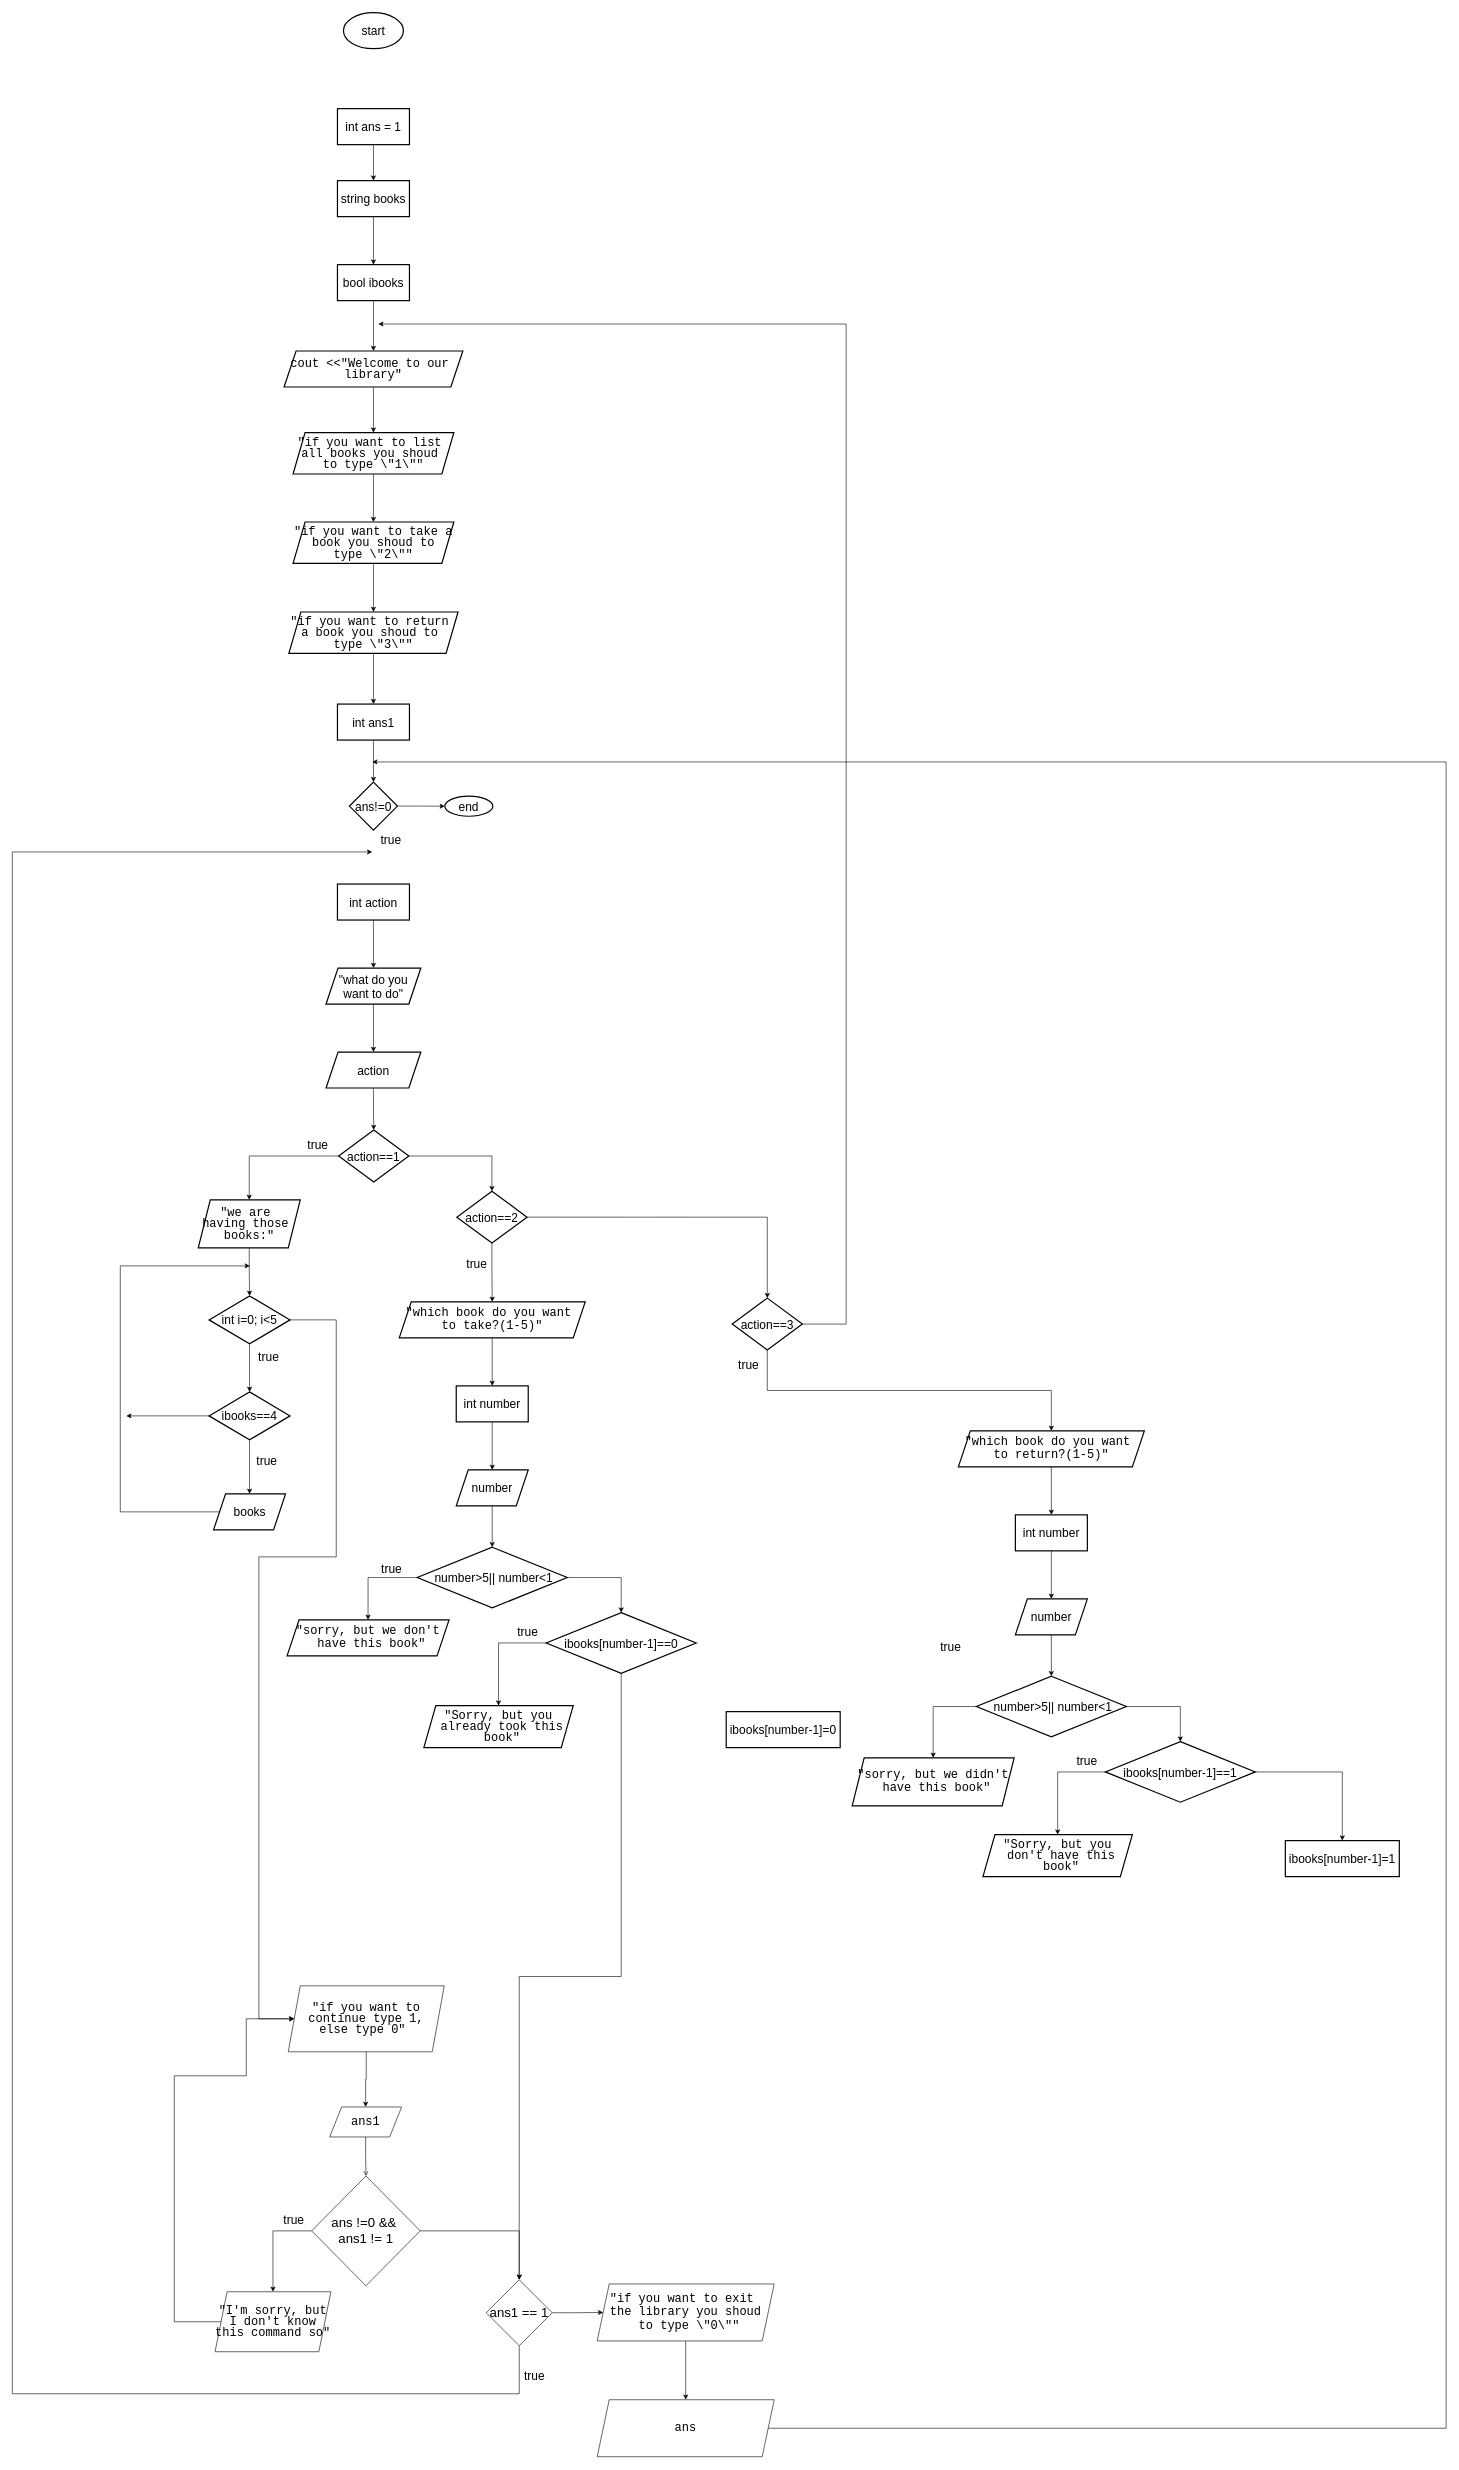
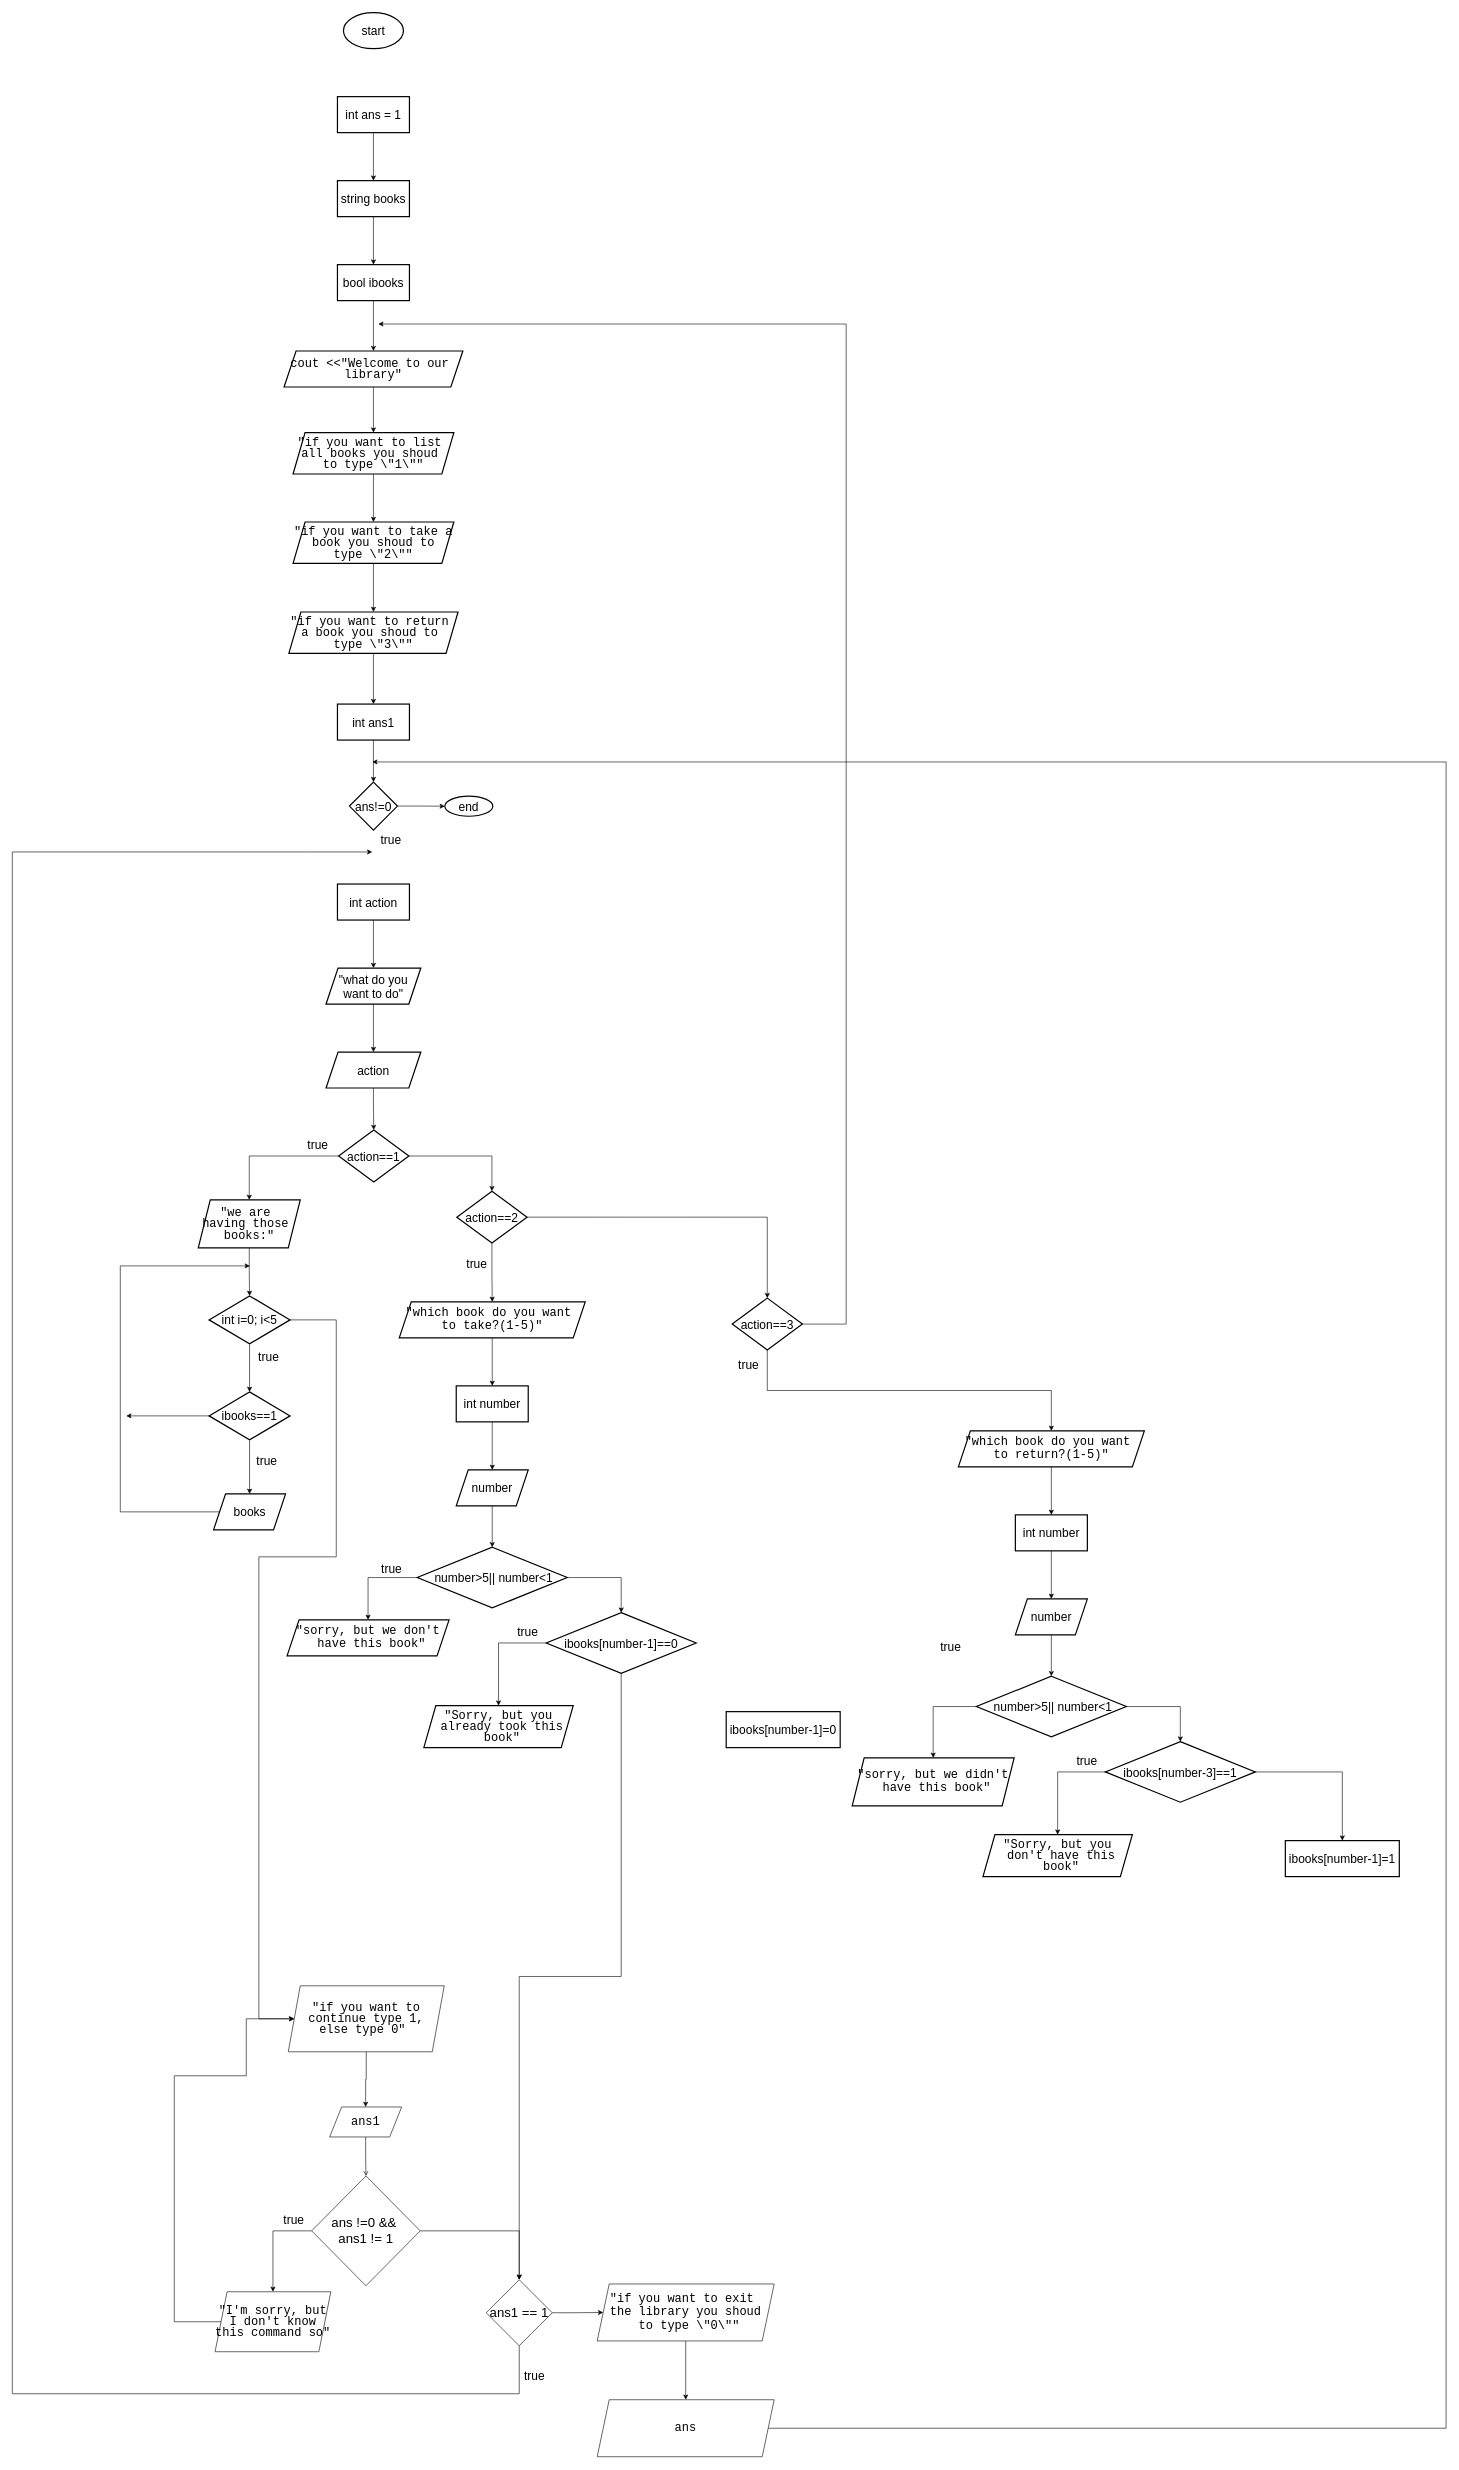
(374, 126) -> (374, 114)
(250, 1416) -> (250, 1416)
(1181, 1772) -> (1181, 1772)
